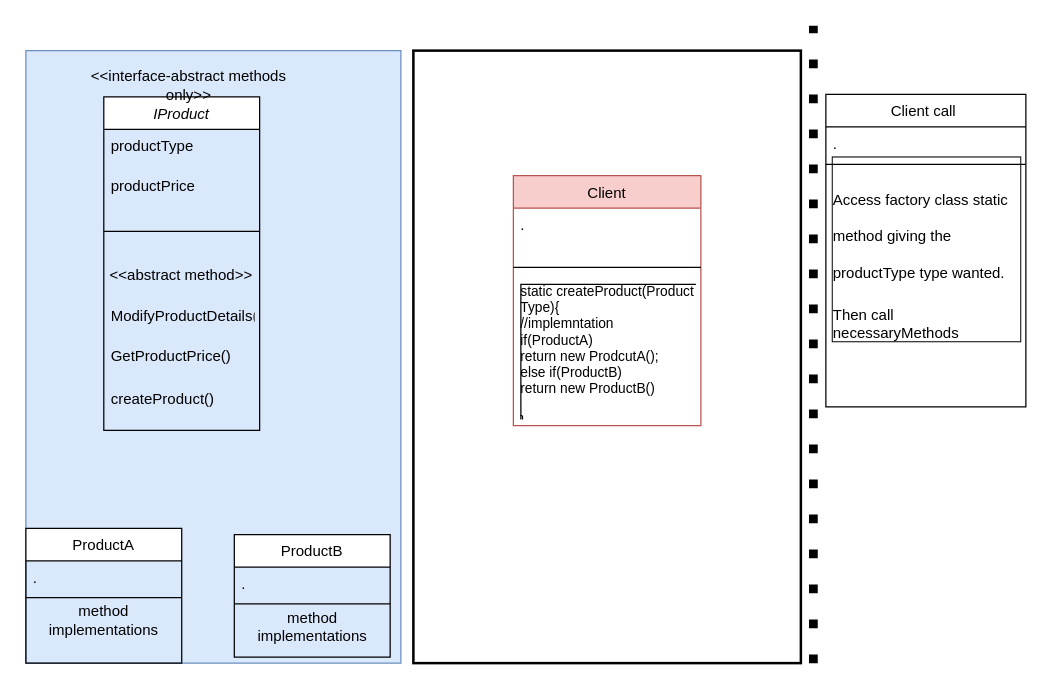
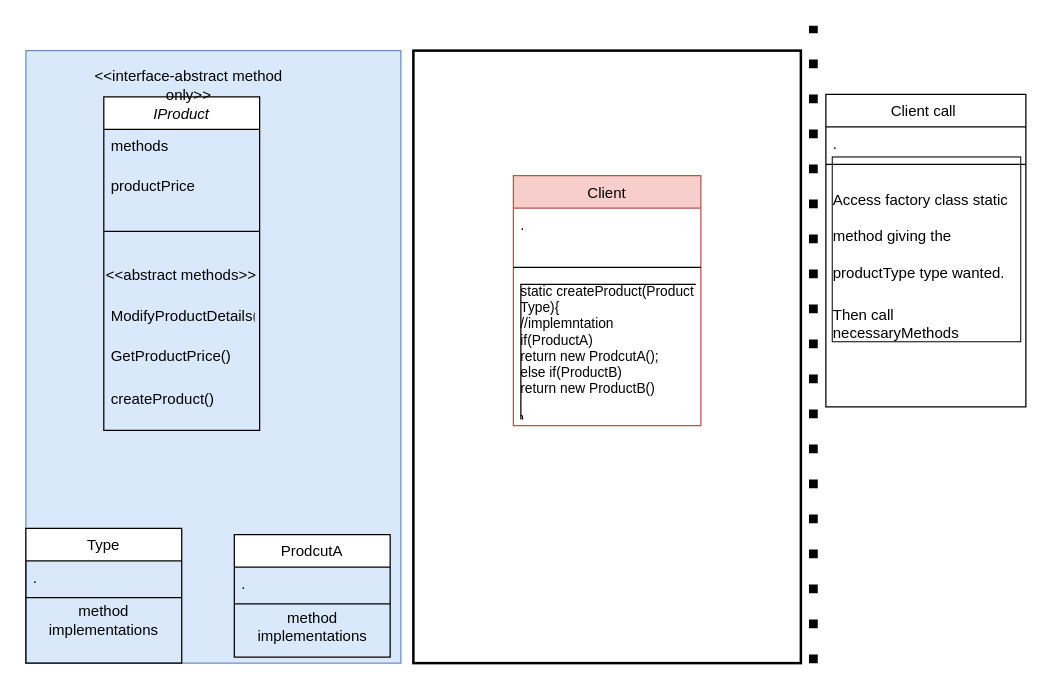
(189, 86) -> (189, 86)
(157, 146) -> (140, 146)
(181, 276) -> (181, 276)
(103, 545) -> (103, 545)
(311, 551) -> (311, 551)
